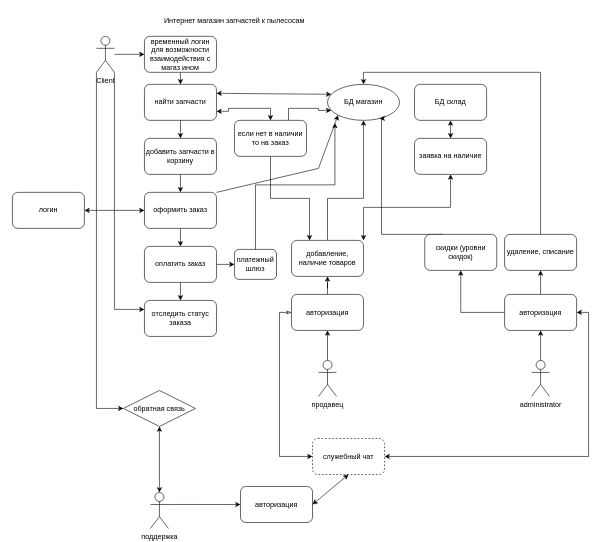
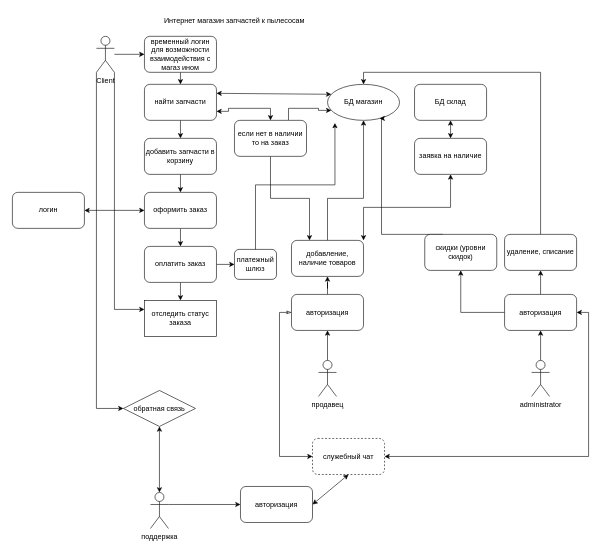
(287, 176) -> none
(180, 318) -> (180, 318)
